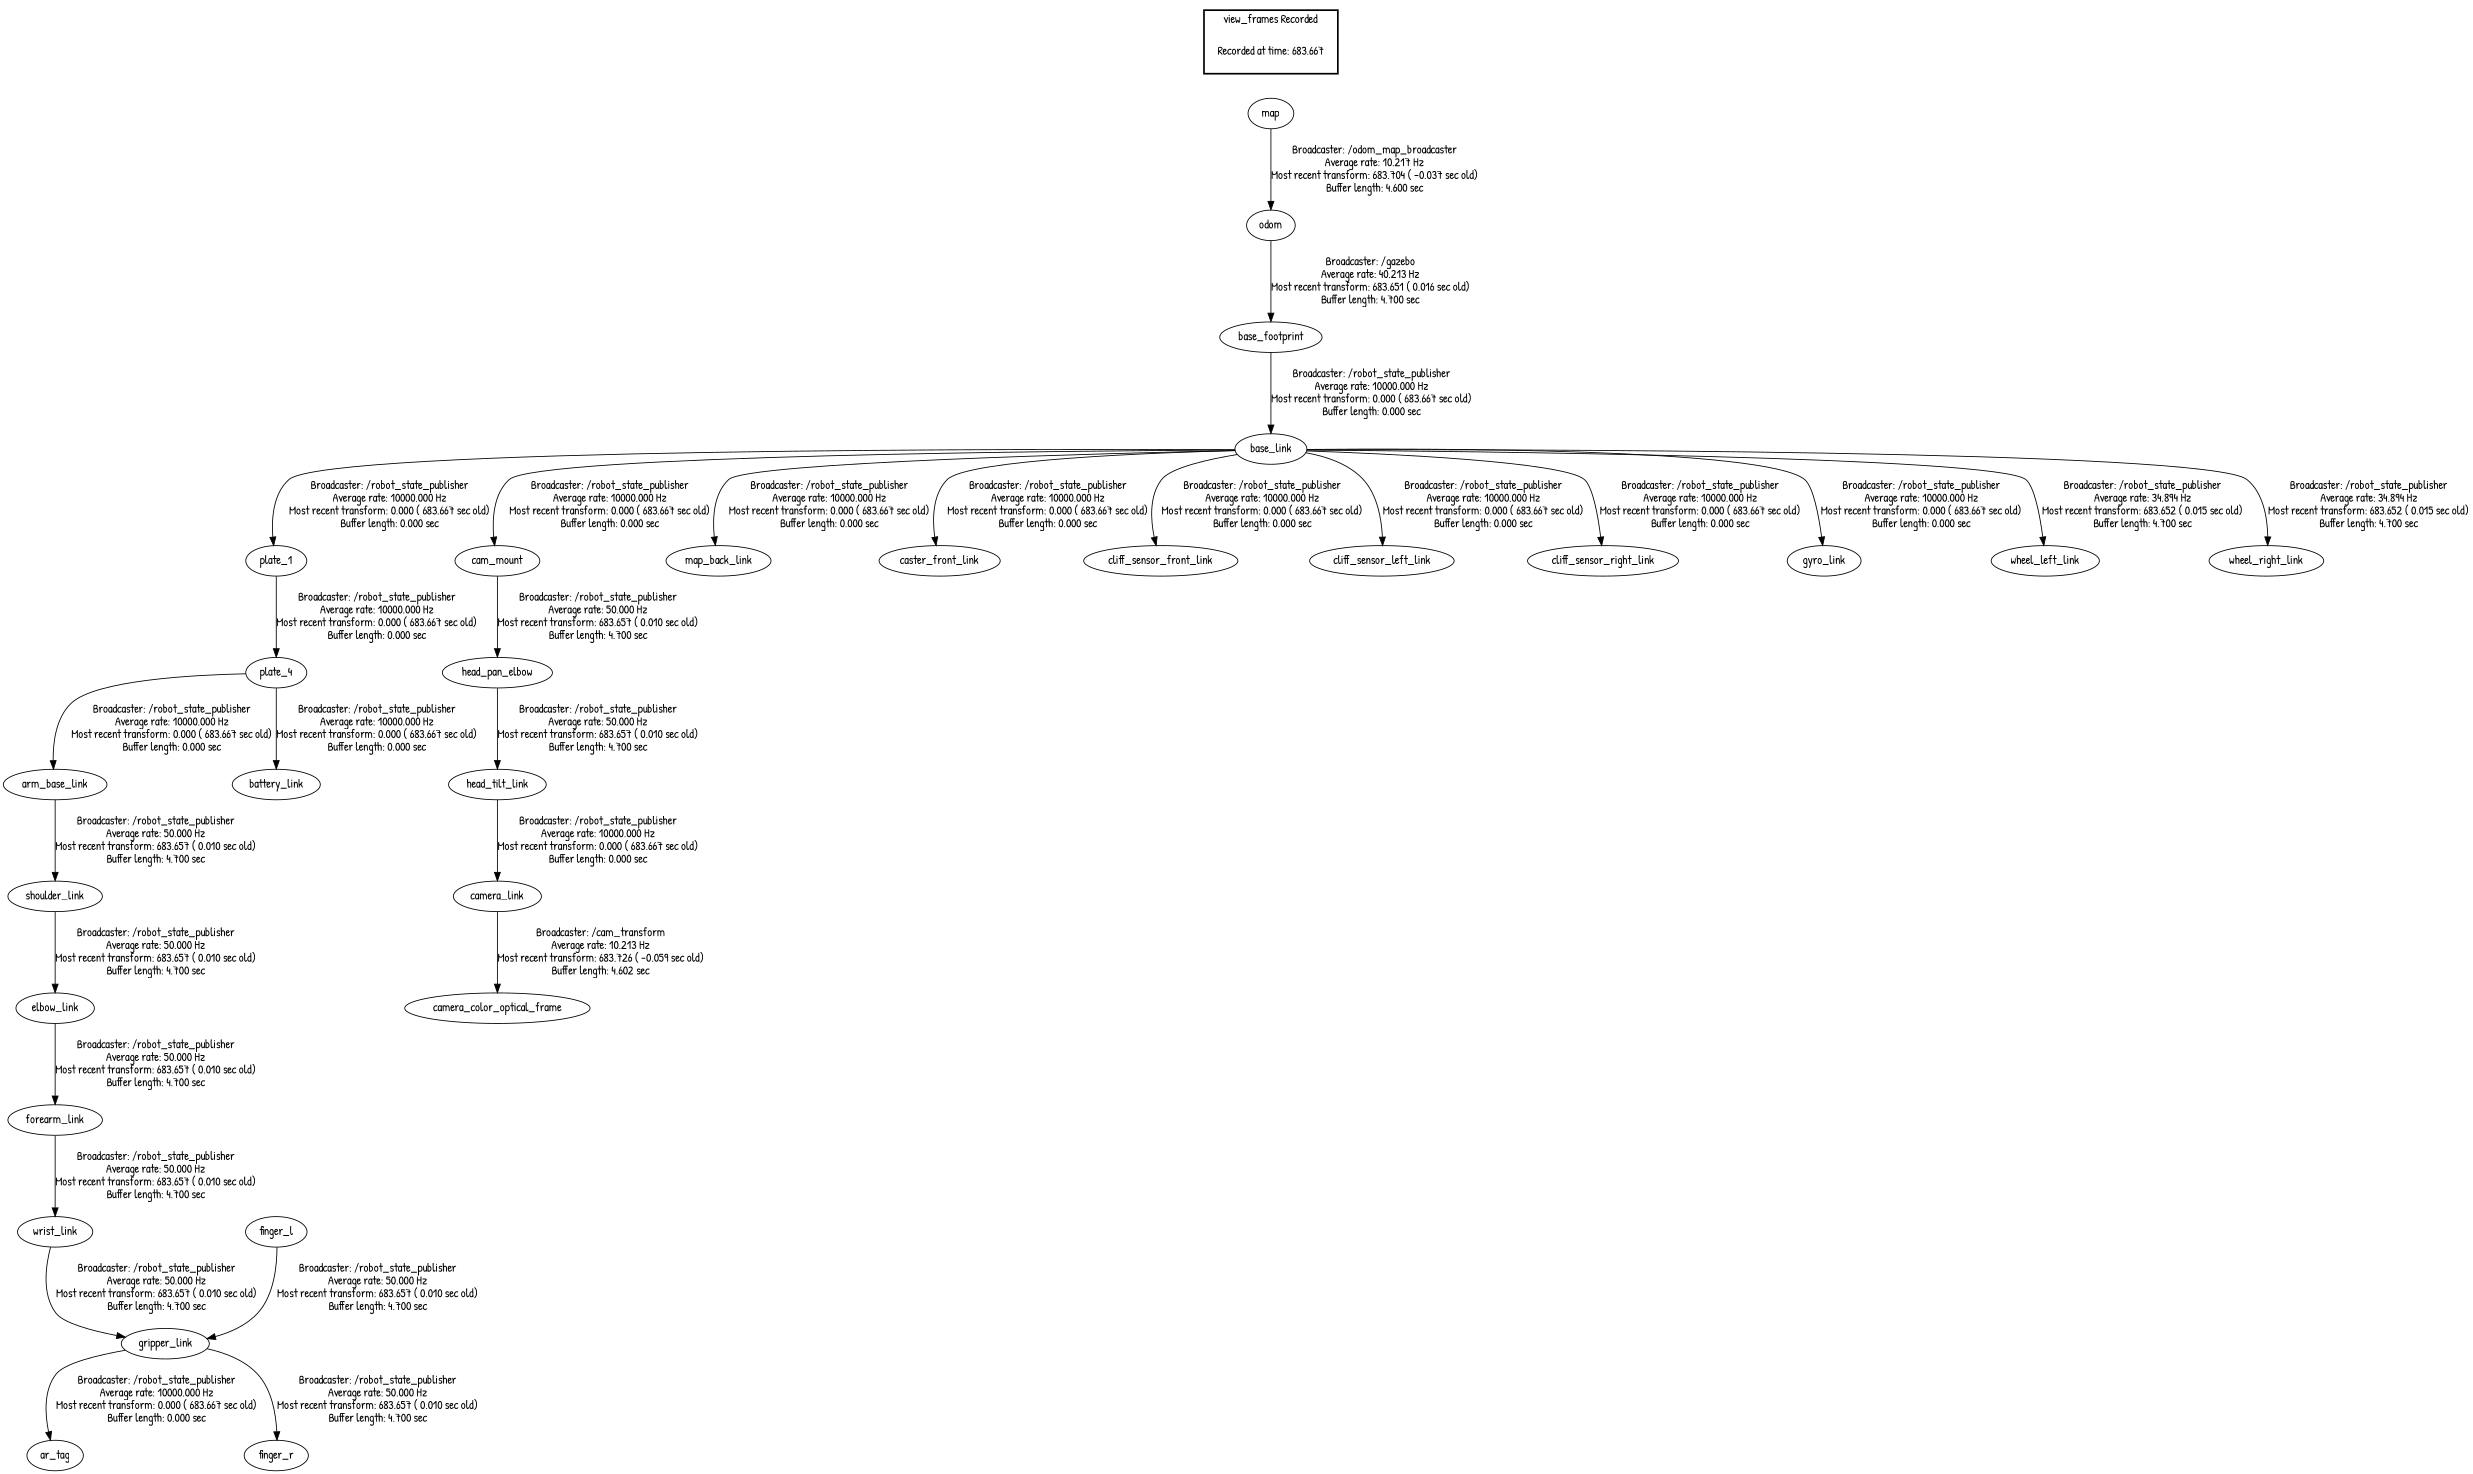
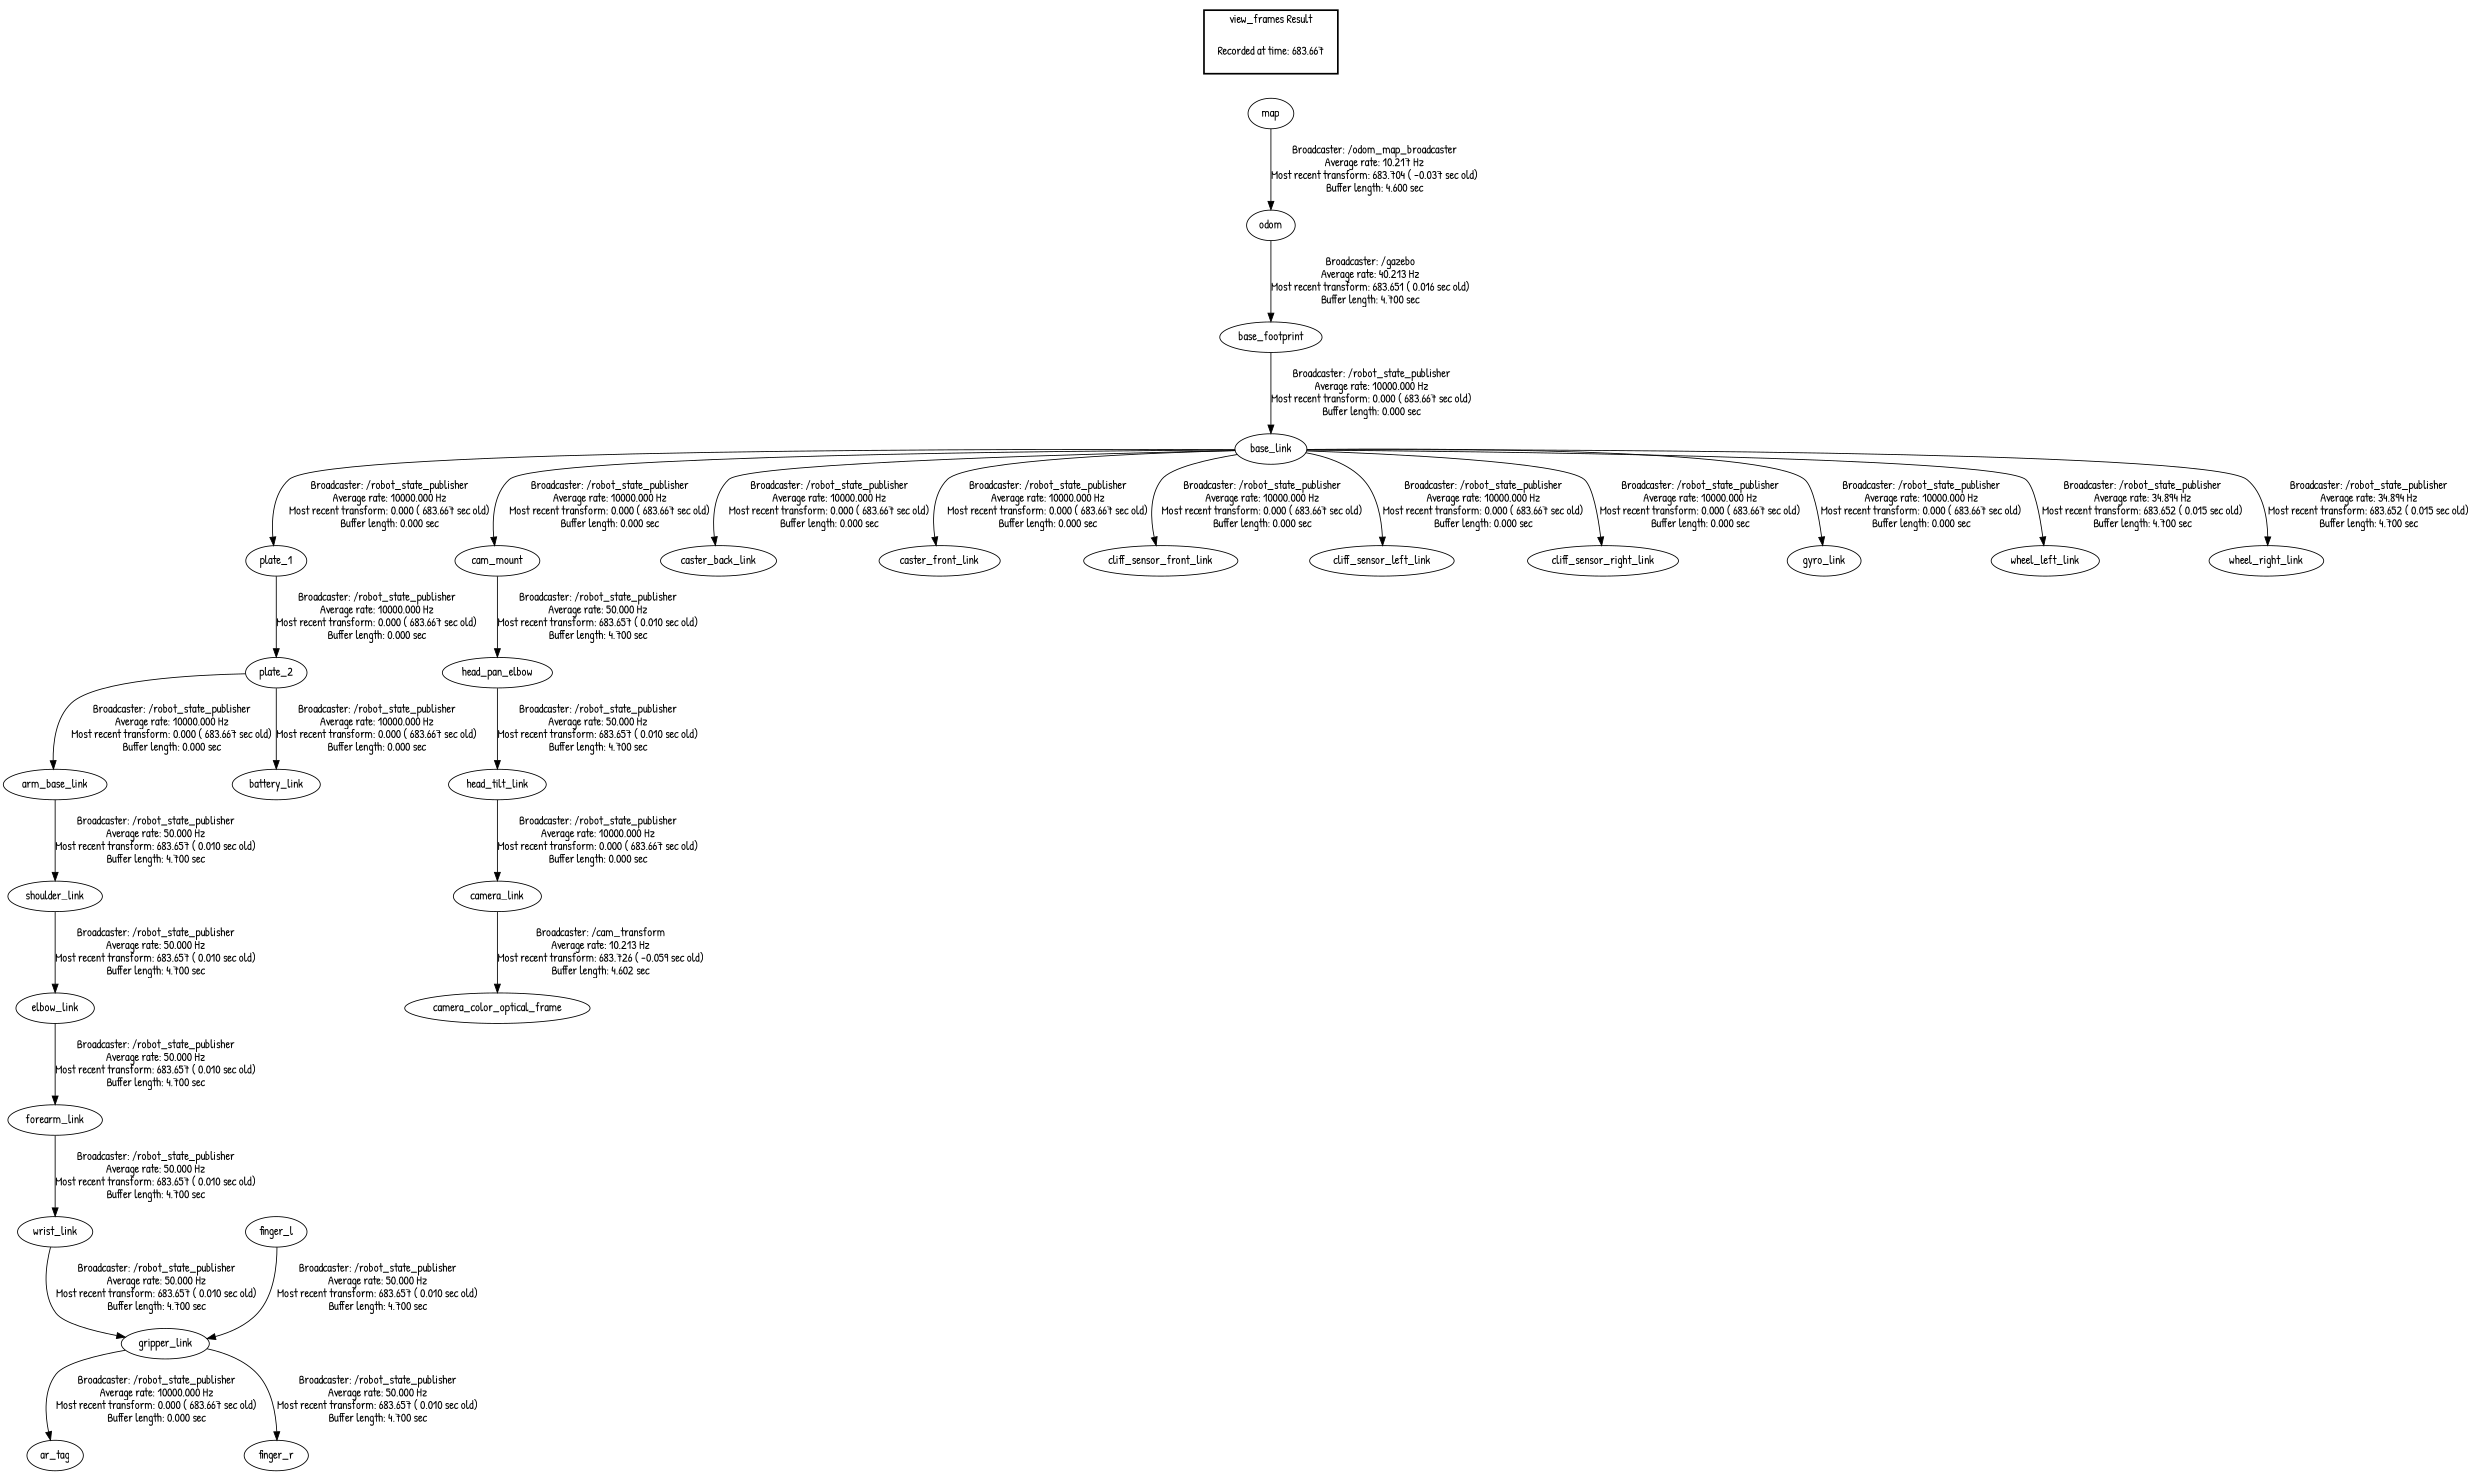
(1271, 20) -> (1271, 20)
(719, 561) -> (719, 561)
(276, 673) -> (276, 673)
